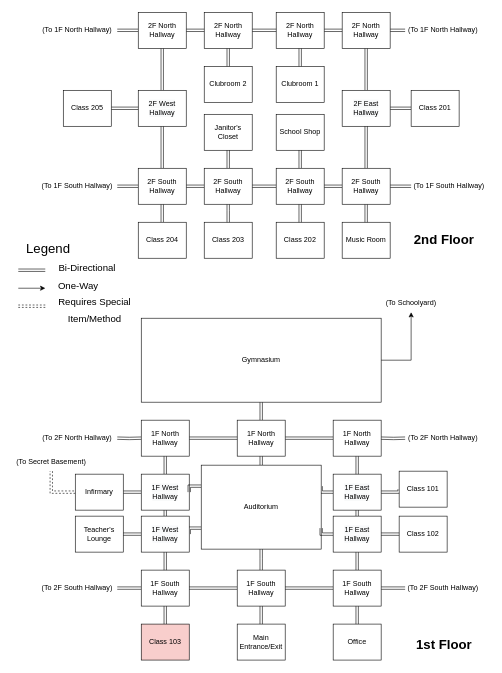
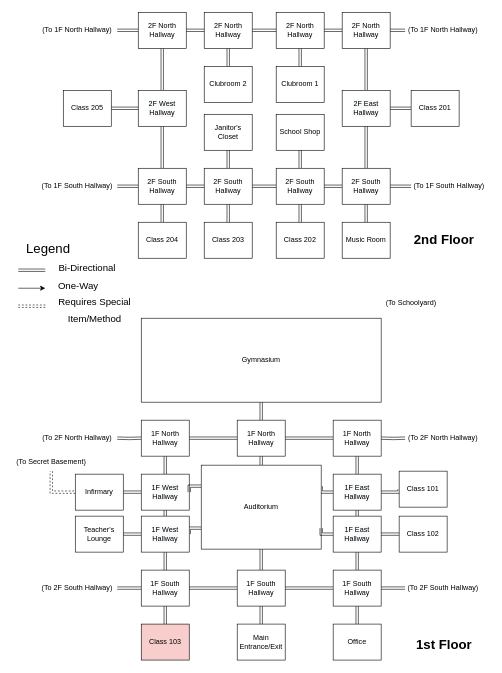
(411, 317) -> none
